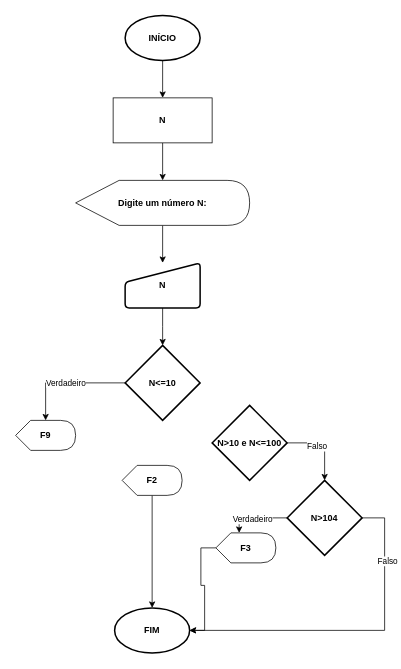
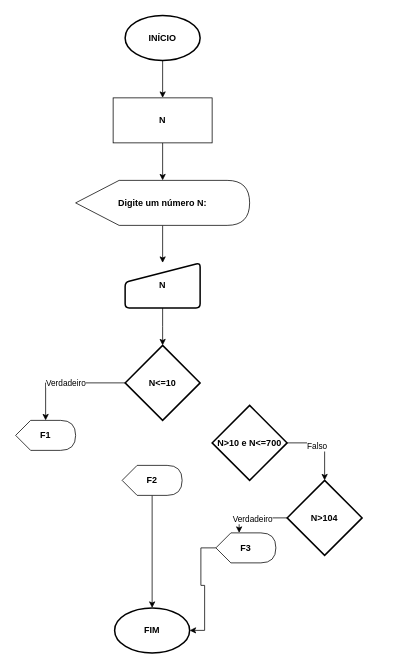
(45, 435) -> (45, 435)
(249, 443) -> (249, 443)
(362, 630) -> none
